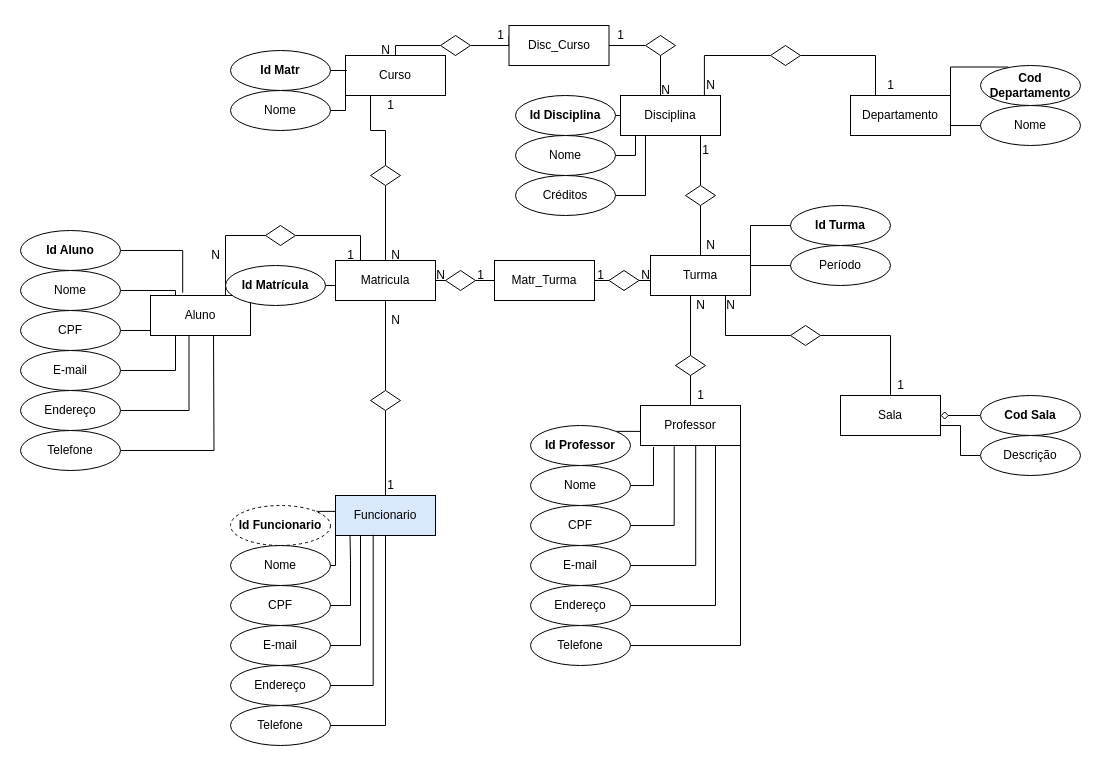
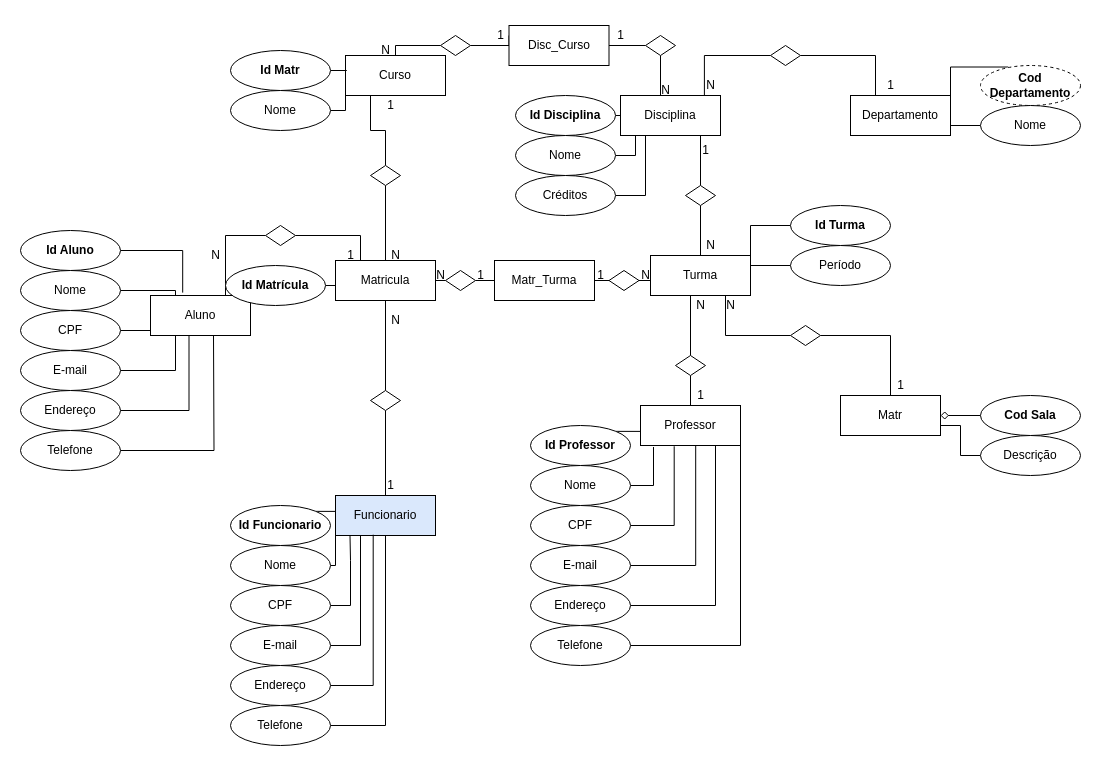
(1031, 86) -> (1031, 86)
(891, 416) -> (891, 416)
(281, 526) -> (281, 526)
